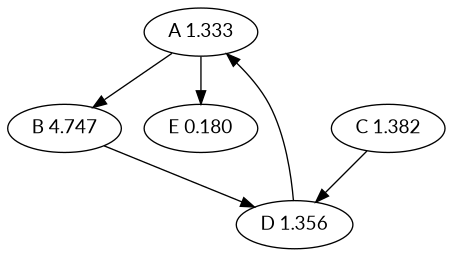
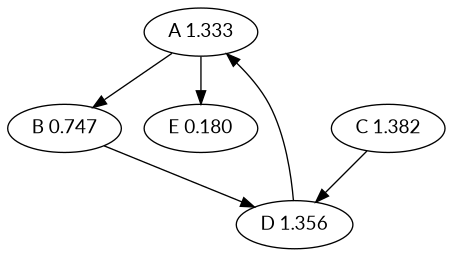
(65, 128) -> (65, 128)
